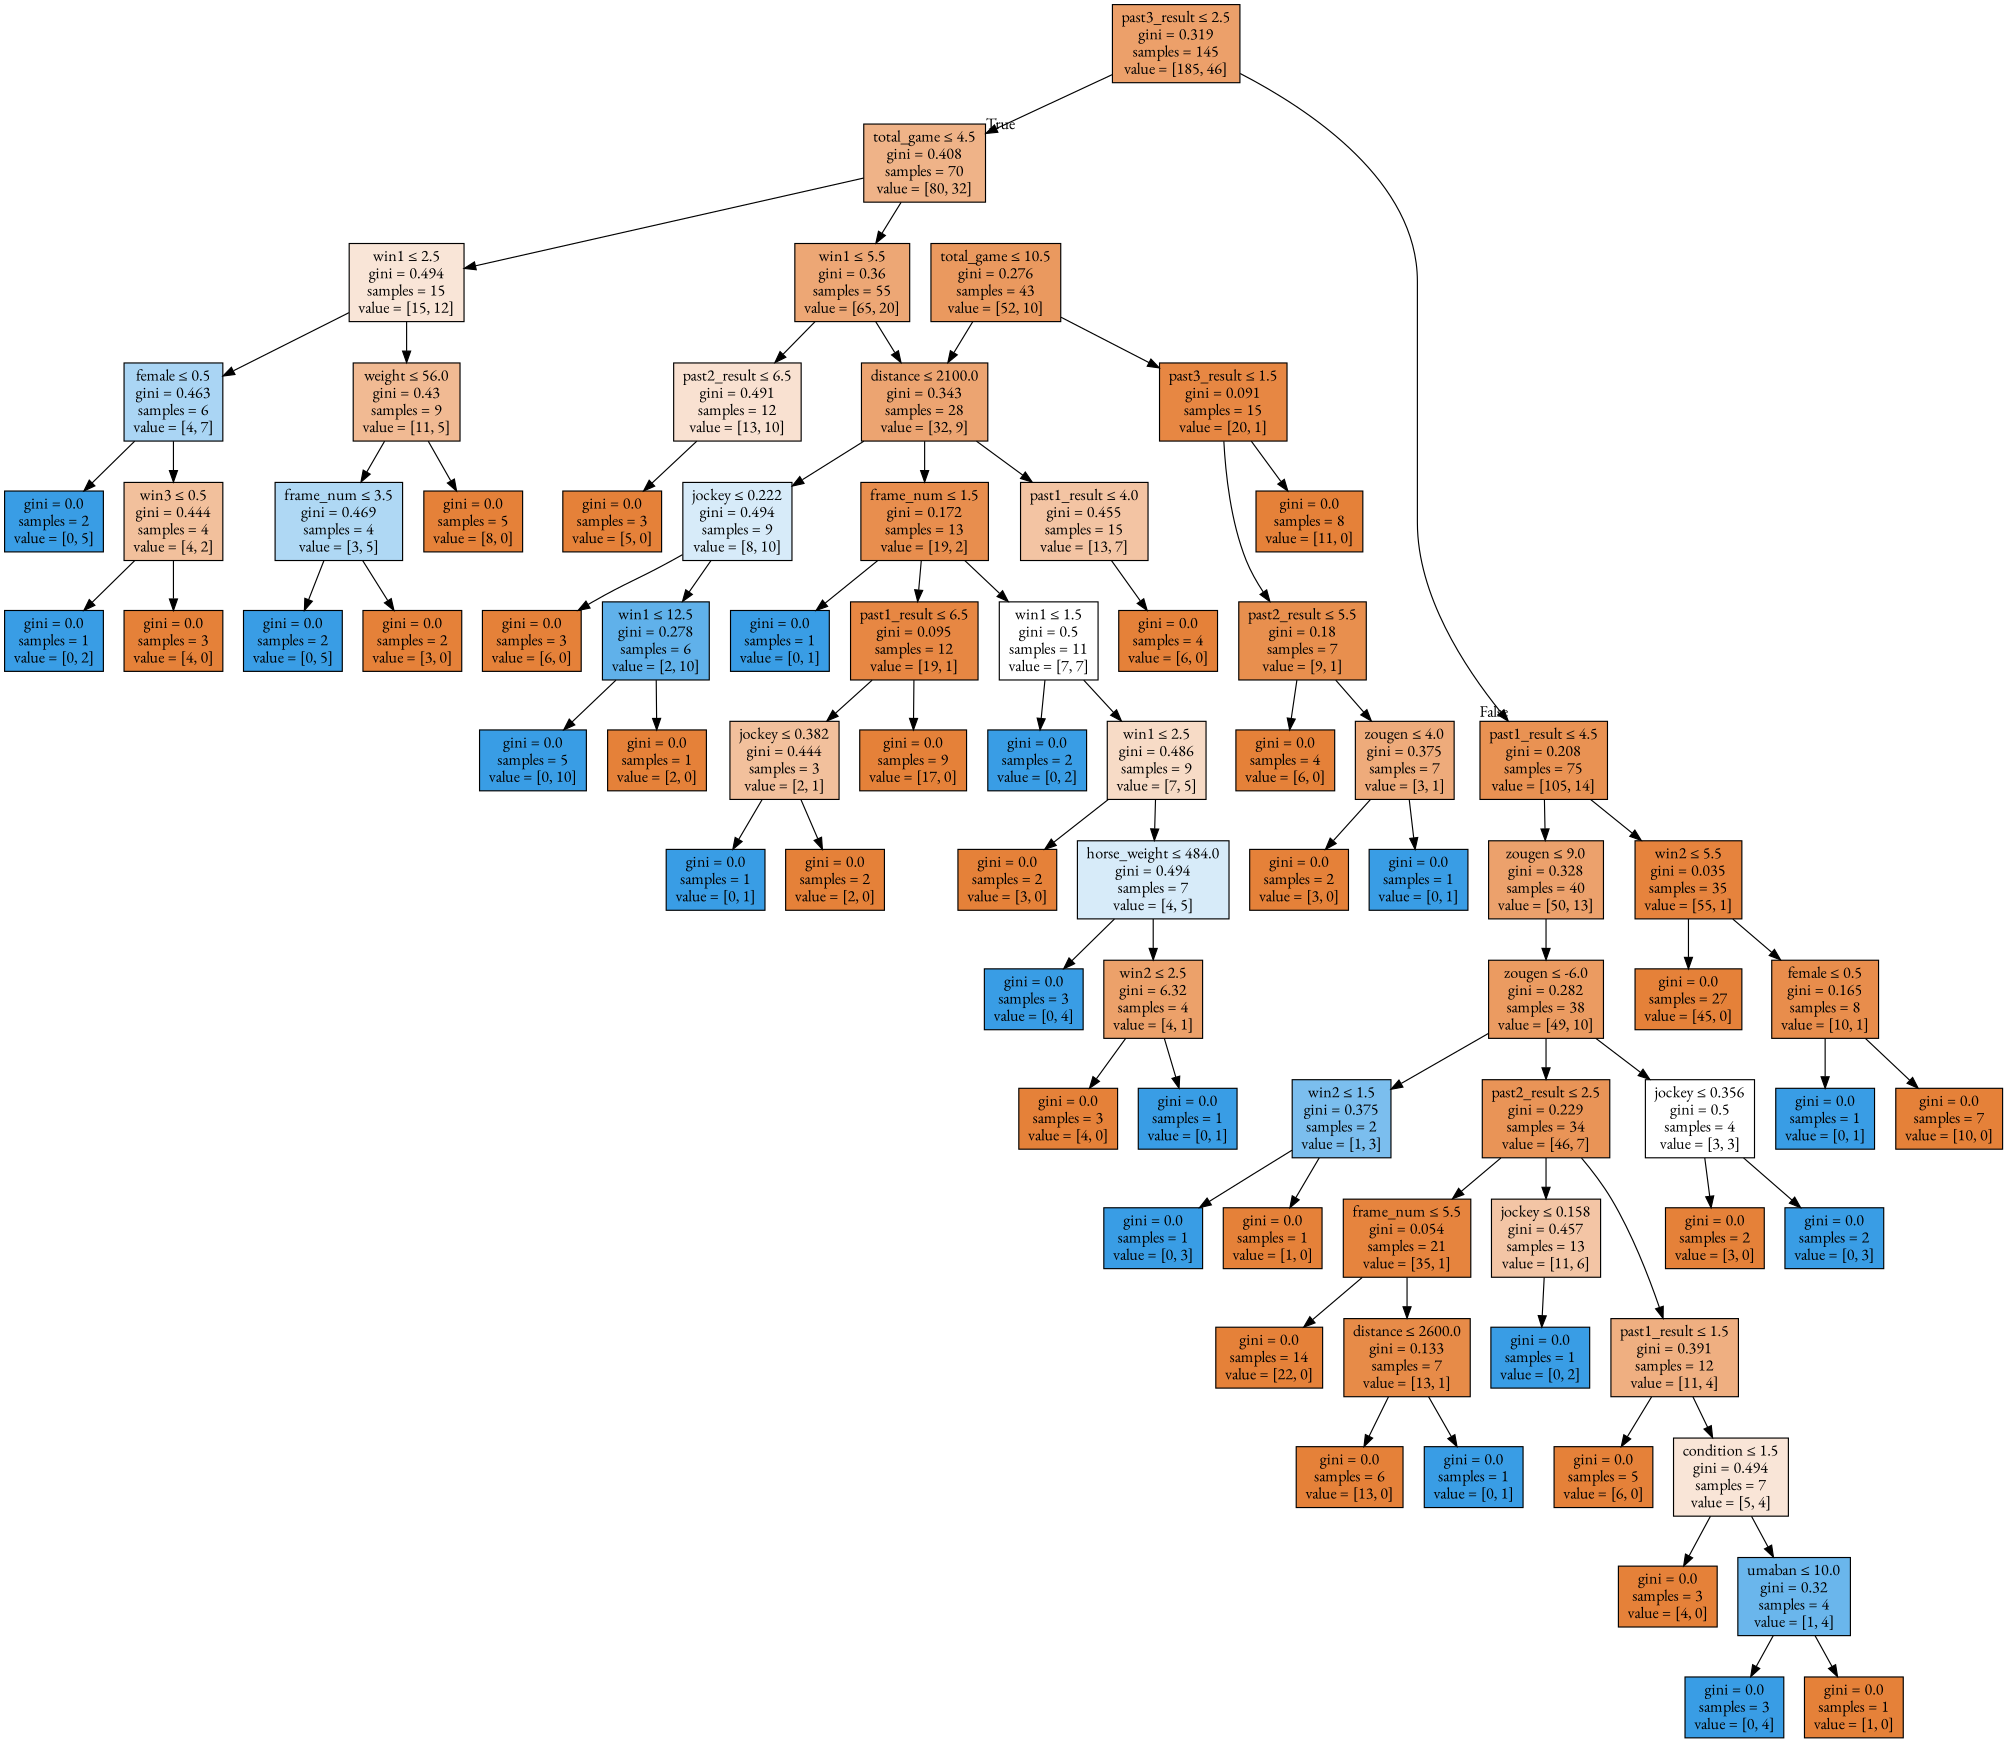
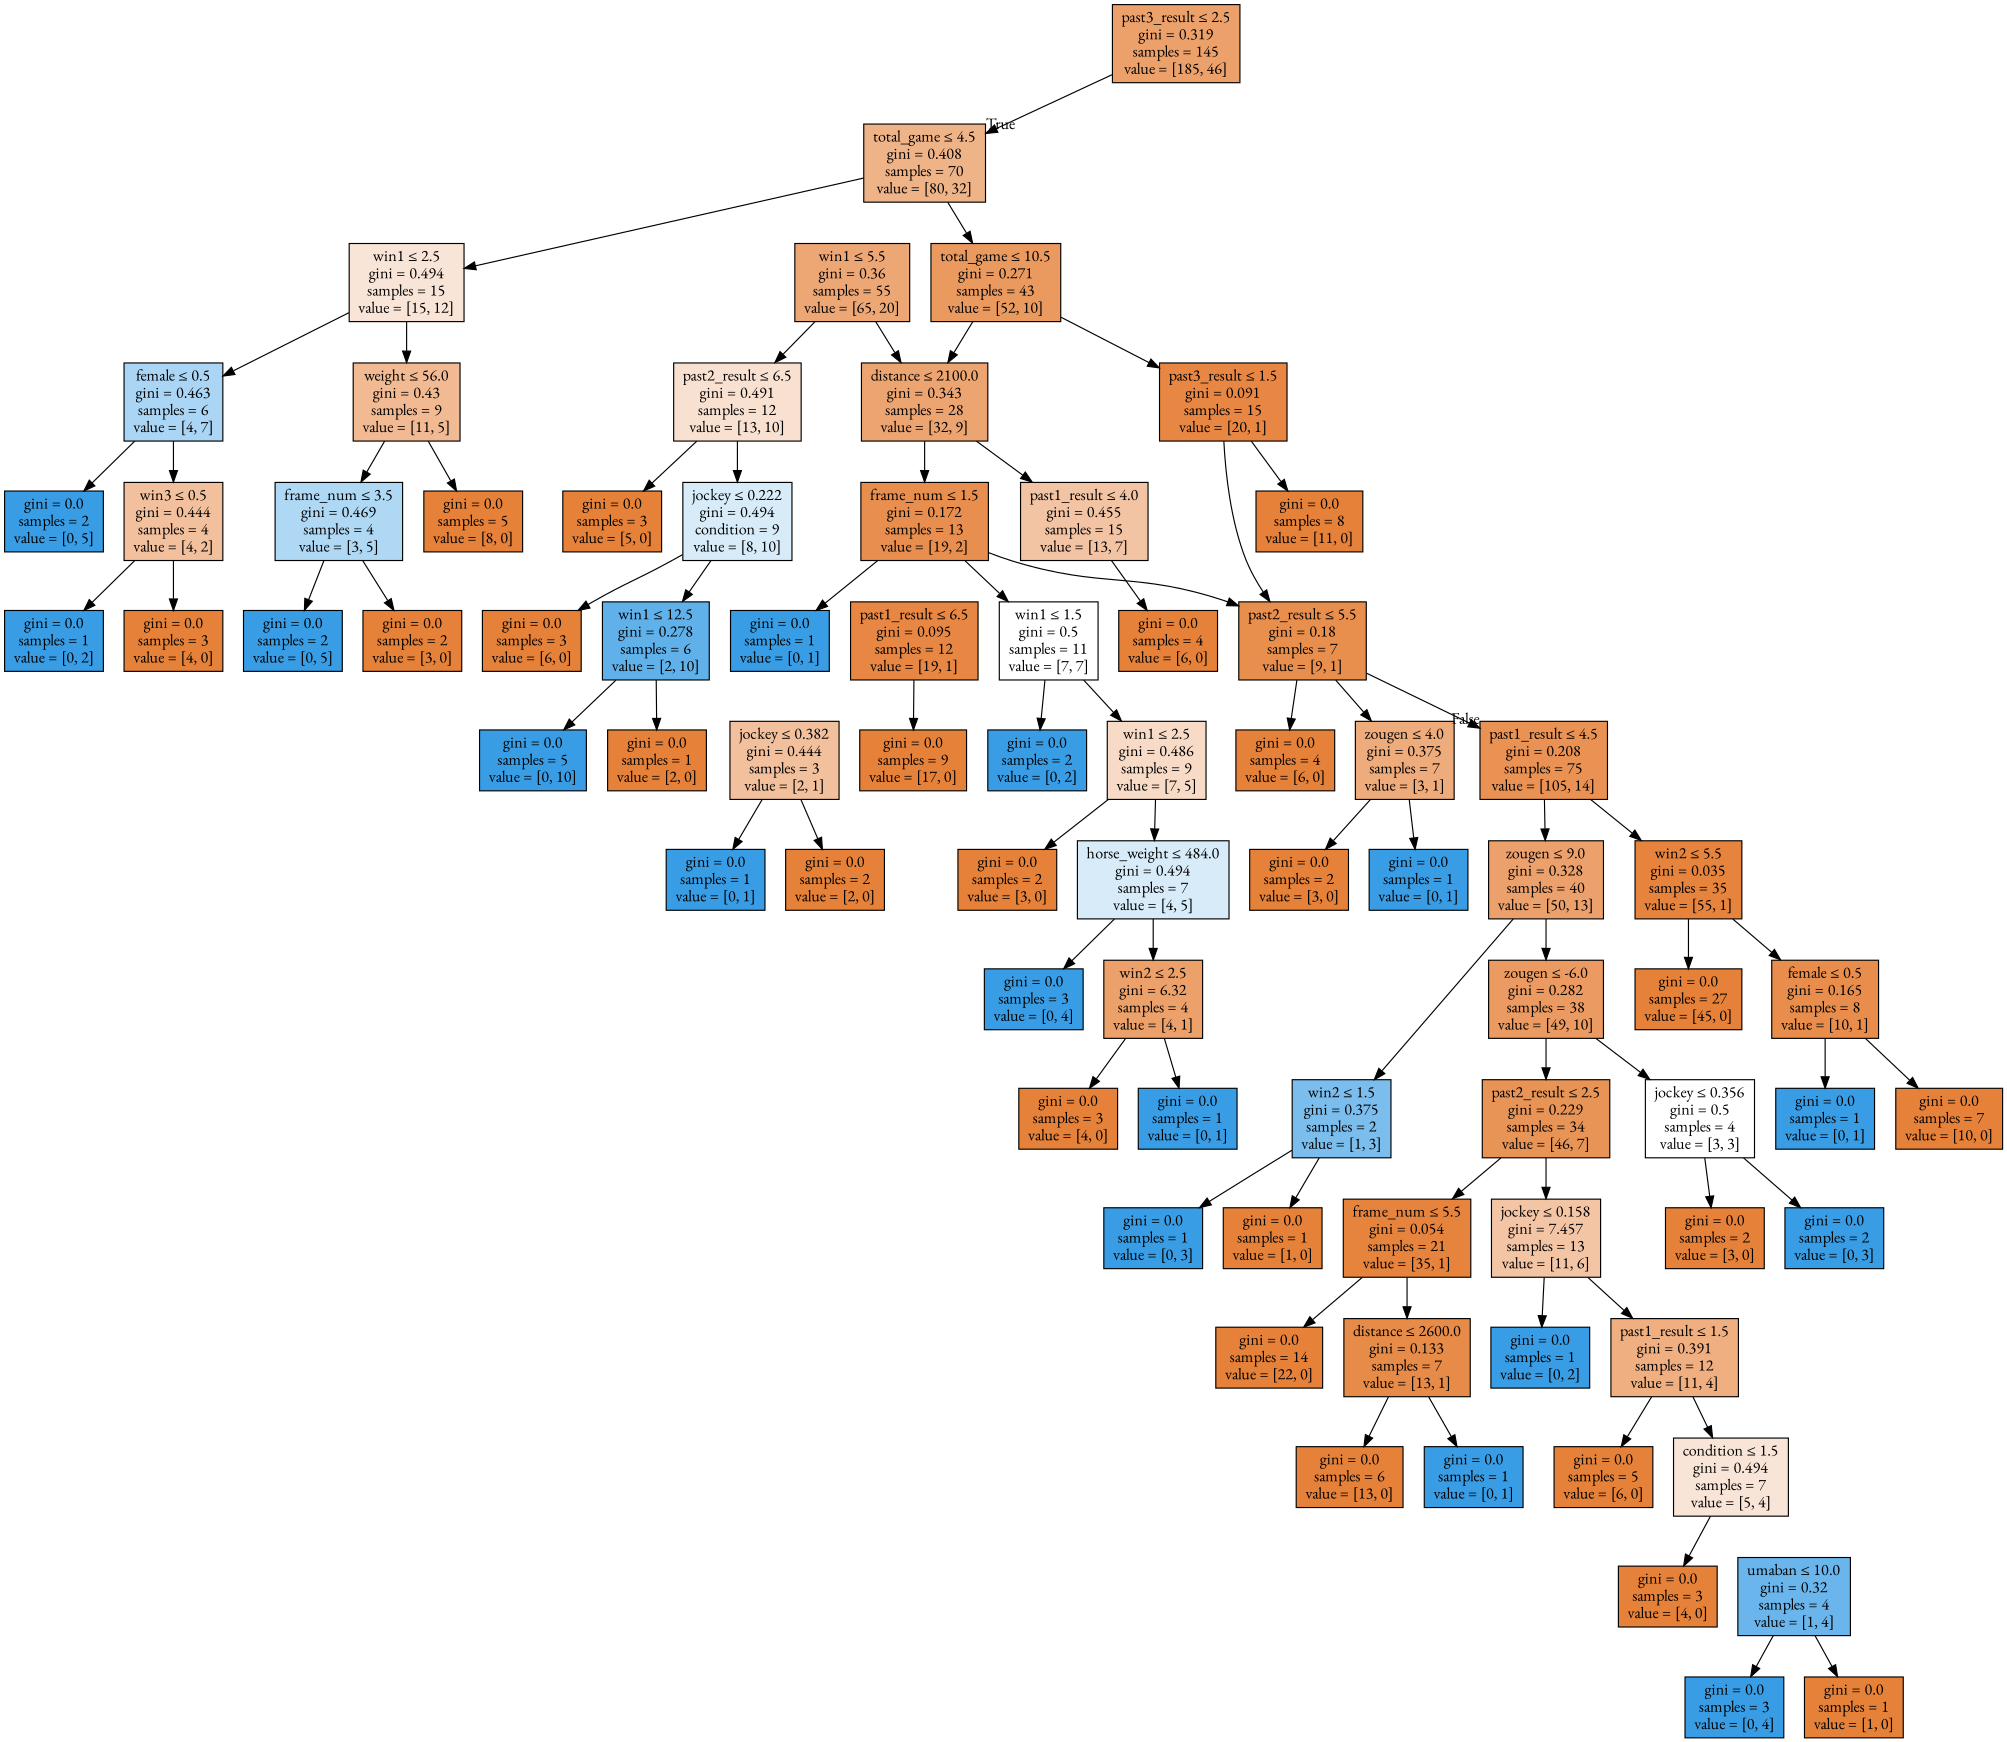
(892, 218) -> (957, 218)
(996, 273) -> (996, 273)
(1417, 364) -> (1418, 698)
(833, 460) -> (737, 456)
(737, 530) -> (737, 530)
(920, 575) -> (1108, 579)
(854, 697) -> none
(1445, 1058) -> (1448, 995)
(1546, 1229) -> (1546, 1229)
(1627, 1229) -> (1606, 1294)
(1760, 1532) -> none
